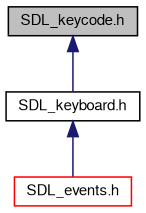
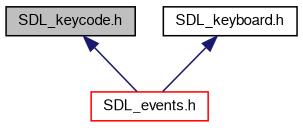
(73, 72) -> (116, 70)
